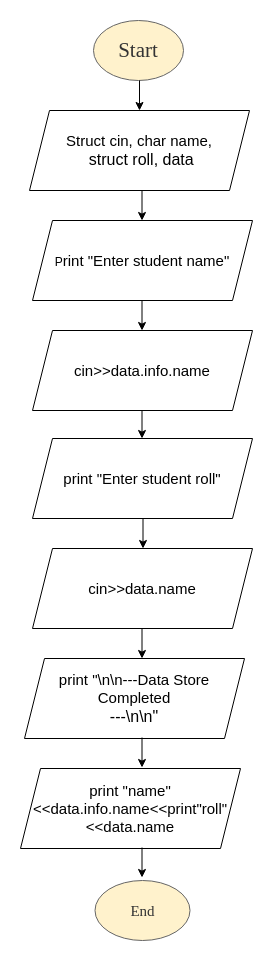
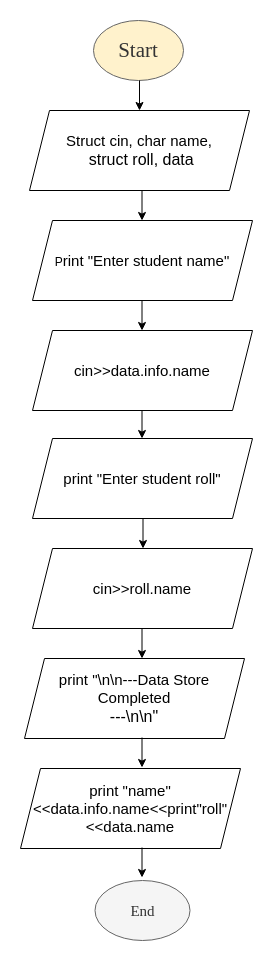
(143, 589) -> (143, 589)
(143, 911) -> (143, 911)
